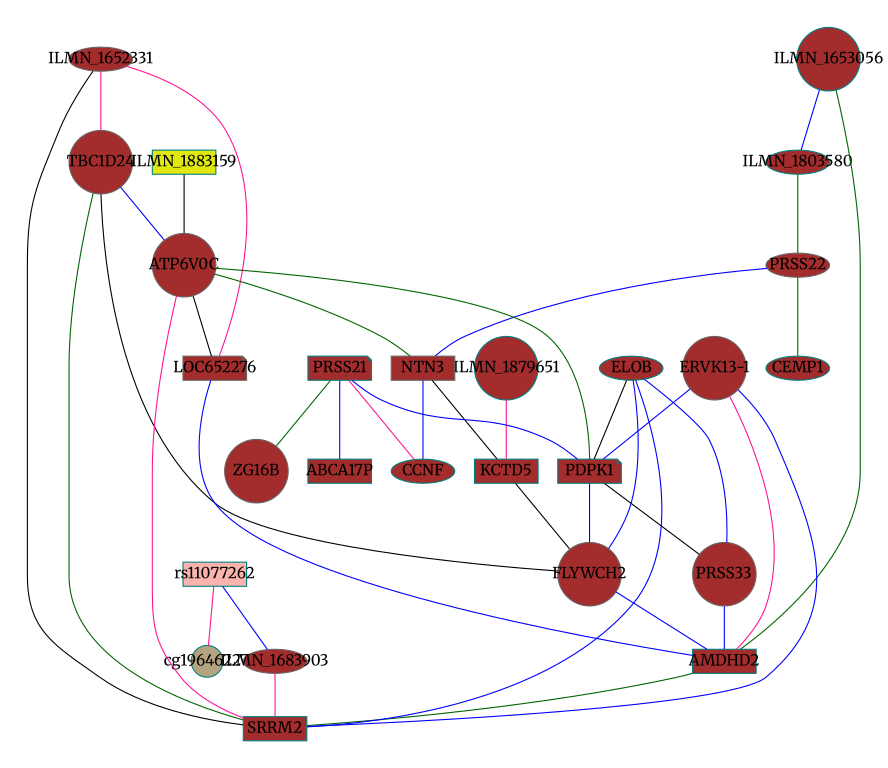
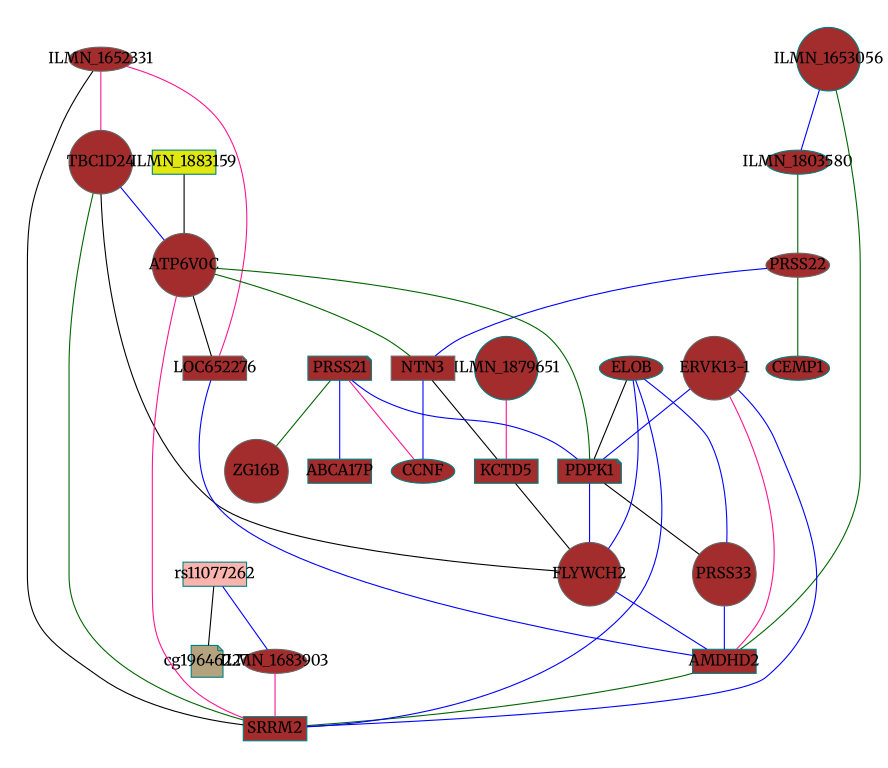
(211, 616) -> (211, 616)
(207, 661) -> (207, 661)
